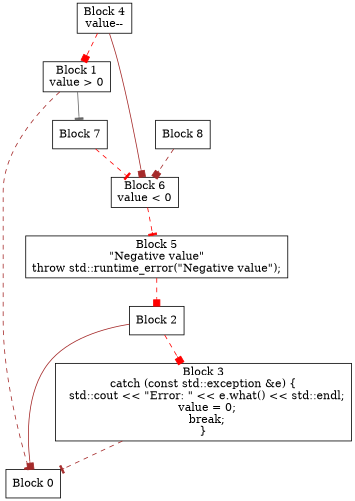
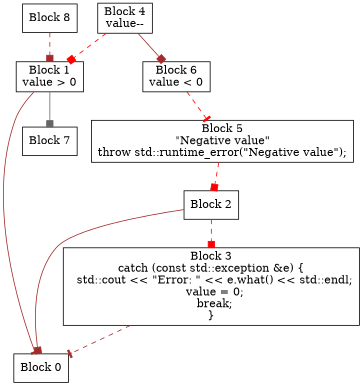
(78, 104) -> (50, 105)
(166, 160) -> (50, 43)
(110, 162) -> none
(3, 271) -> (4, 219)
